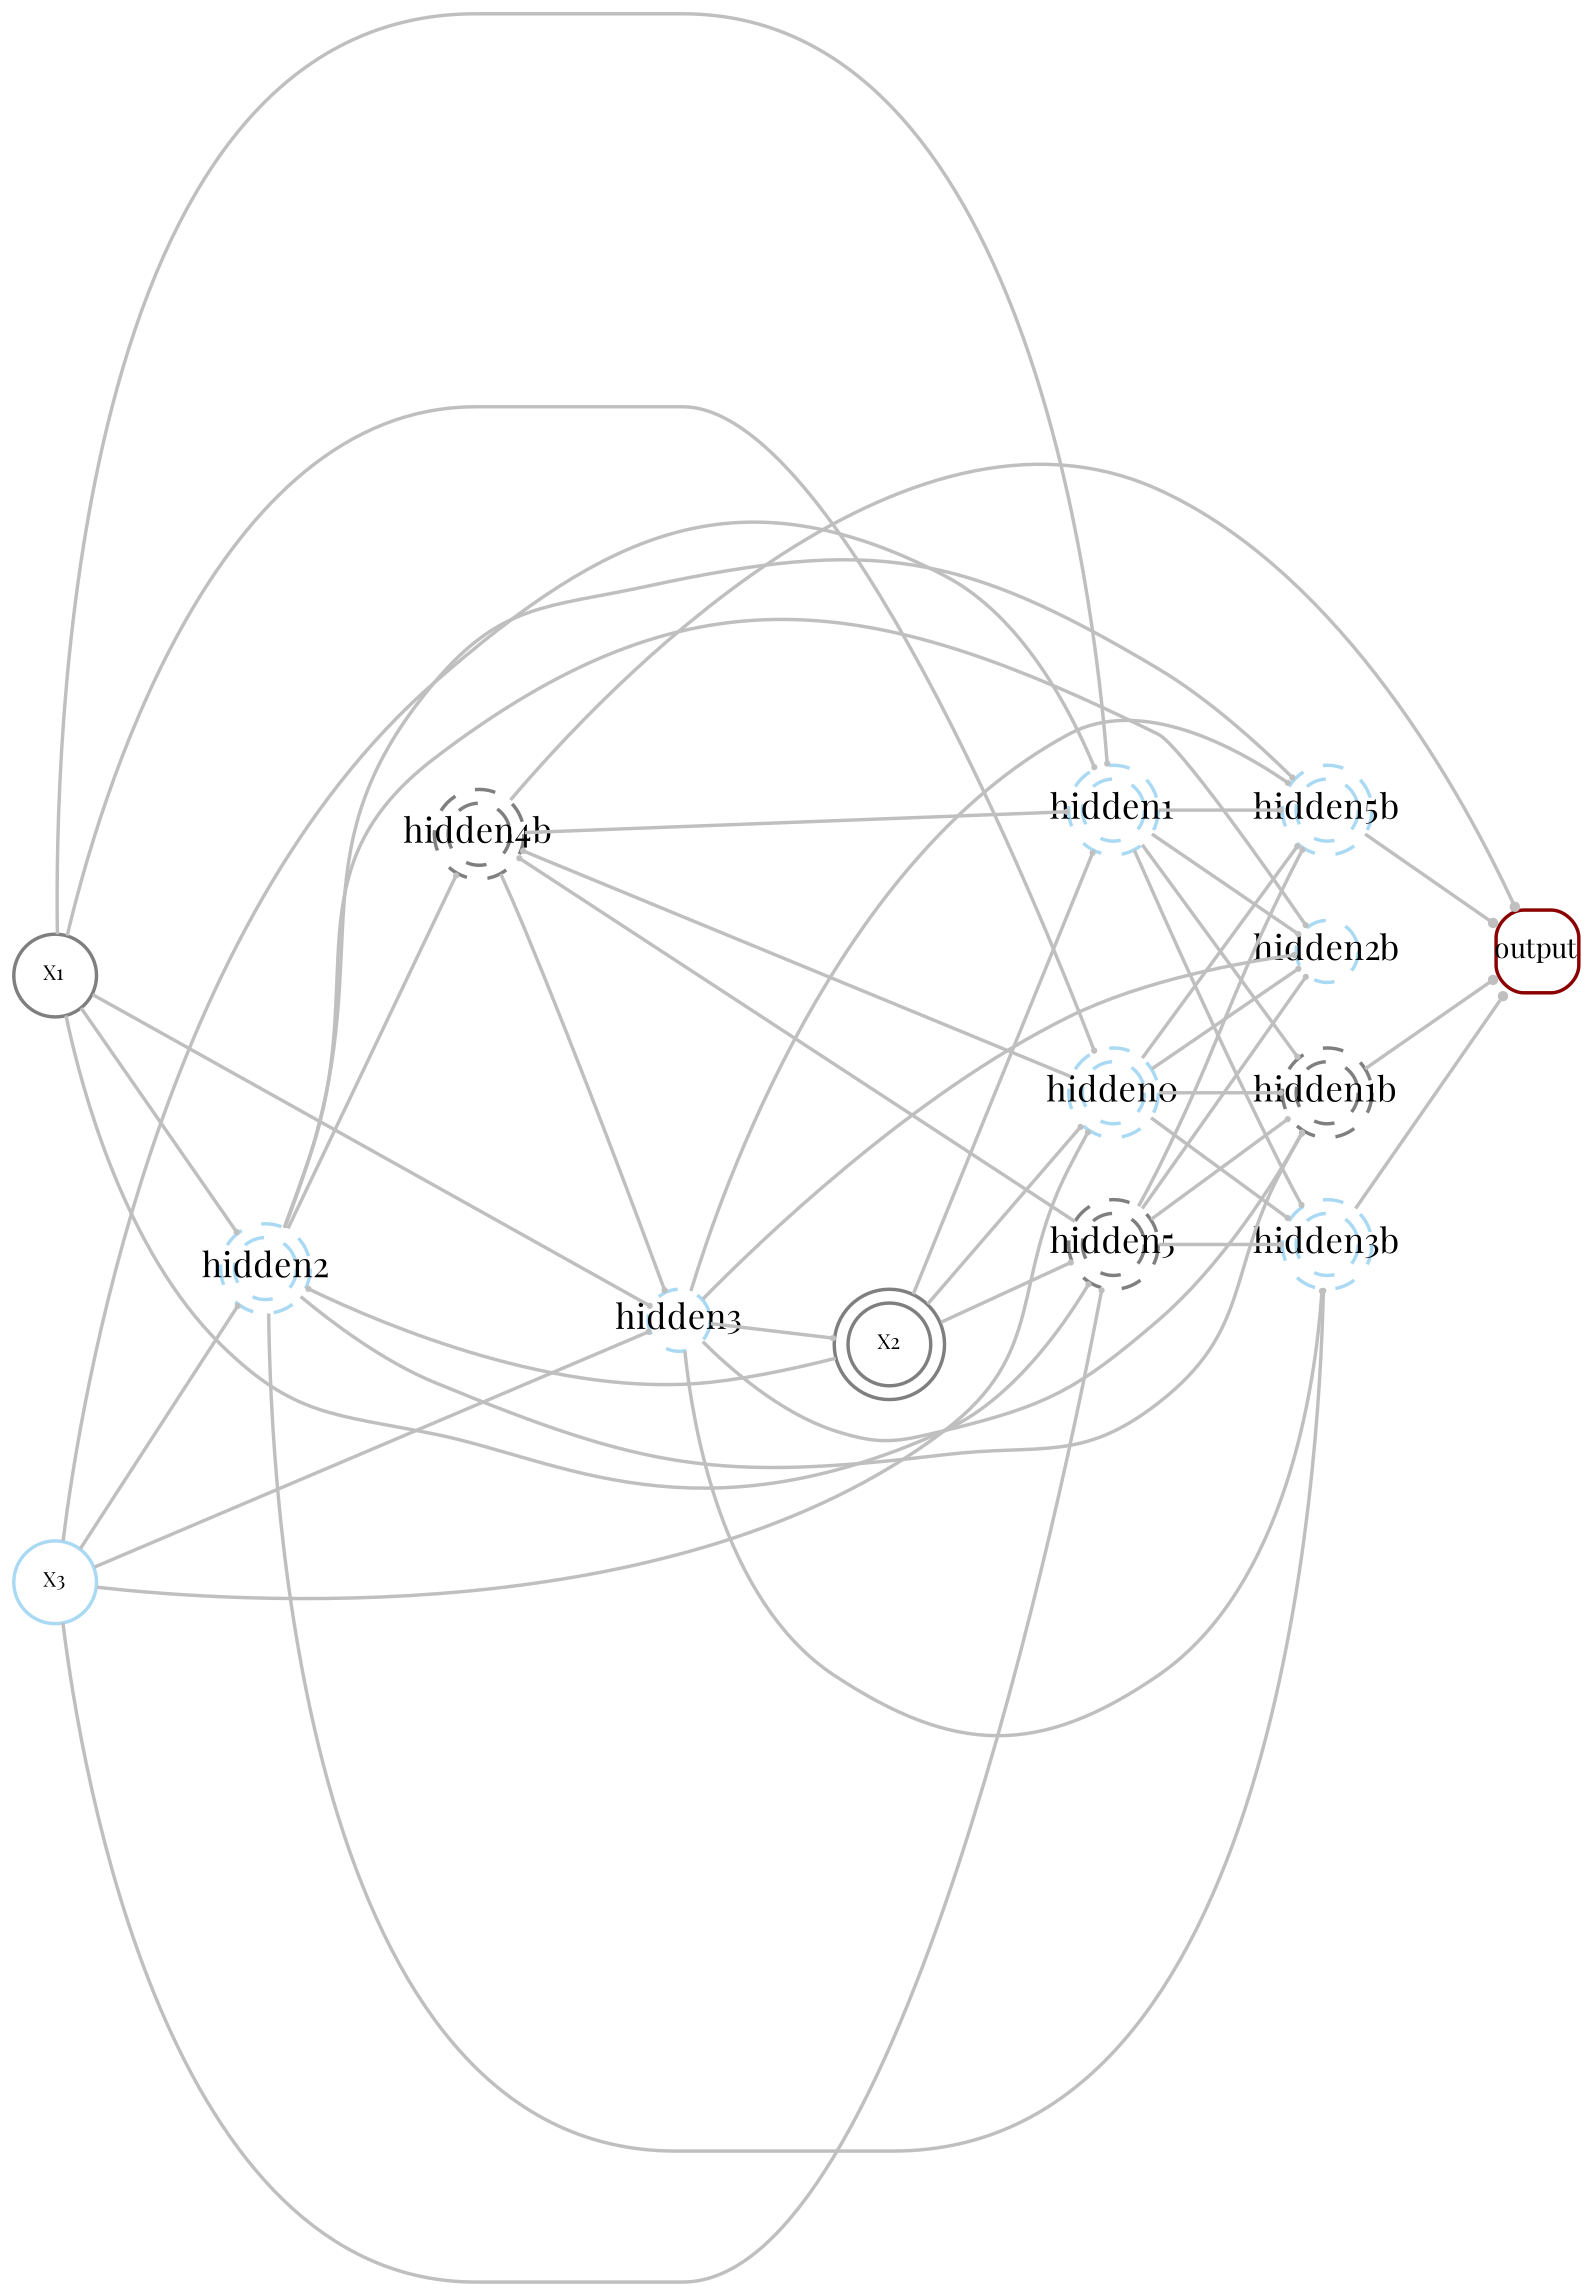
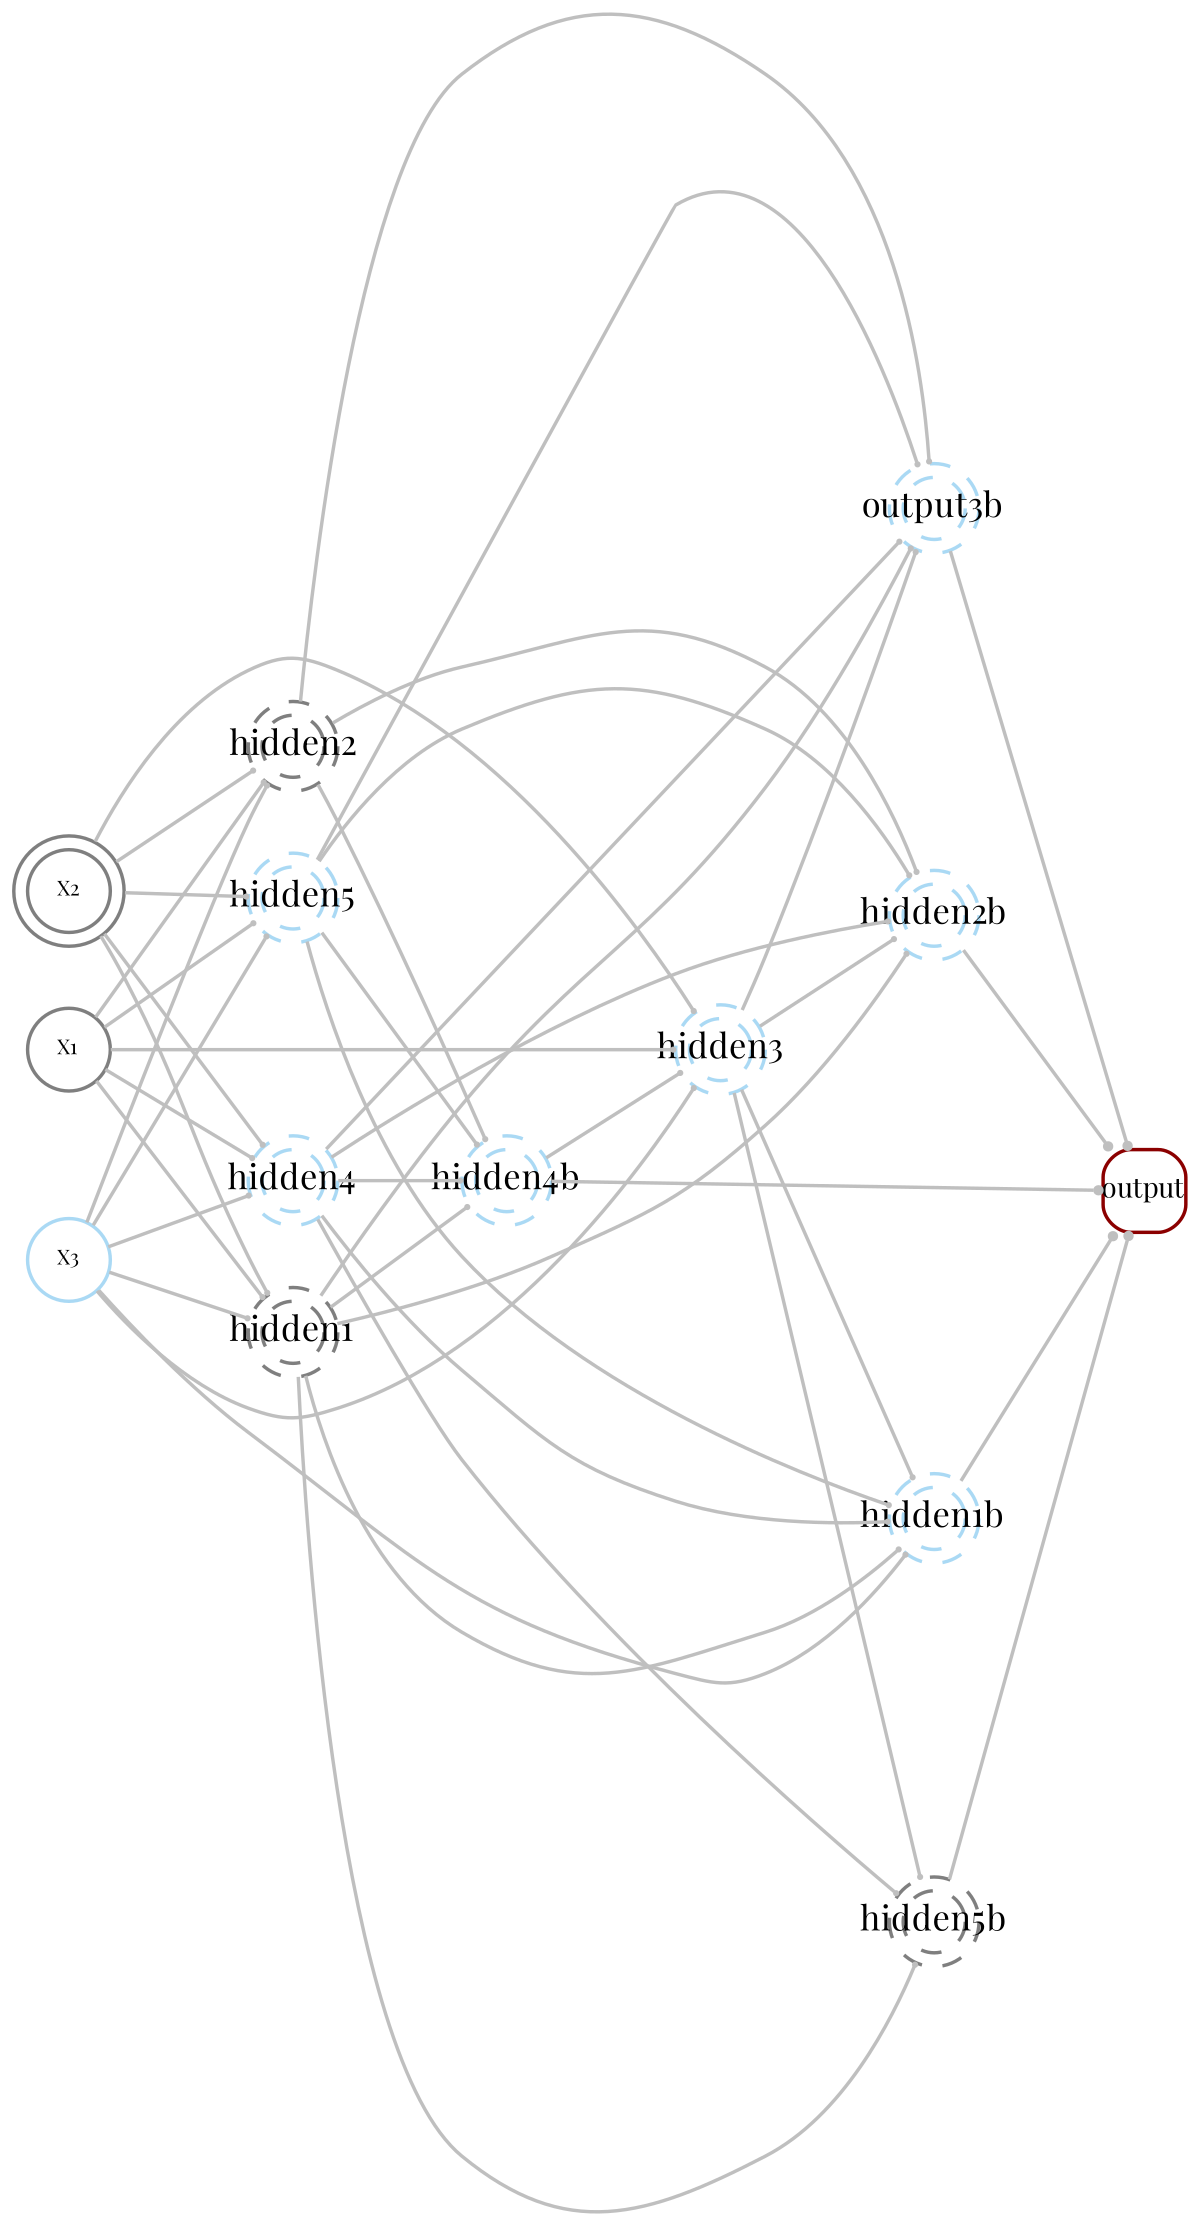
(594, 597) -> none
(1113, 810) -> (293, 1332)
(1327, 810) -> (934, 1922)
(794, 822) -> (398, 1258)
(479, 834) -> (507, 1181)
(1327, 951) -> (934, 915)
none -> (1034, 1046)
(1206, 1066) -> none
(1113, 1093) -> (293, 1181)
(1327, 1093) -> (934, 1518)
(1113, 1244) -> (293, 898)
(1327, 1244) -> (934, 508)
(265, 1269) -> (293, 746)
(679, 1320) -> (720, 1050)
(771, 1331) -> (359, 681)
(961, 1453) -> (477, 1598)
